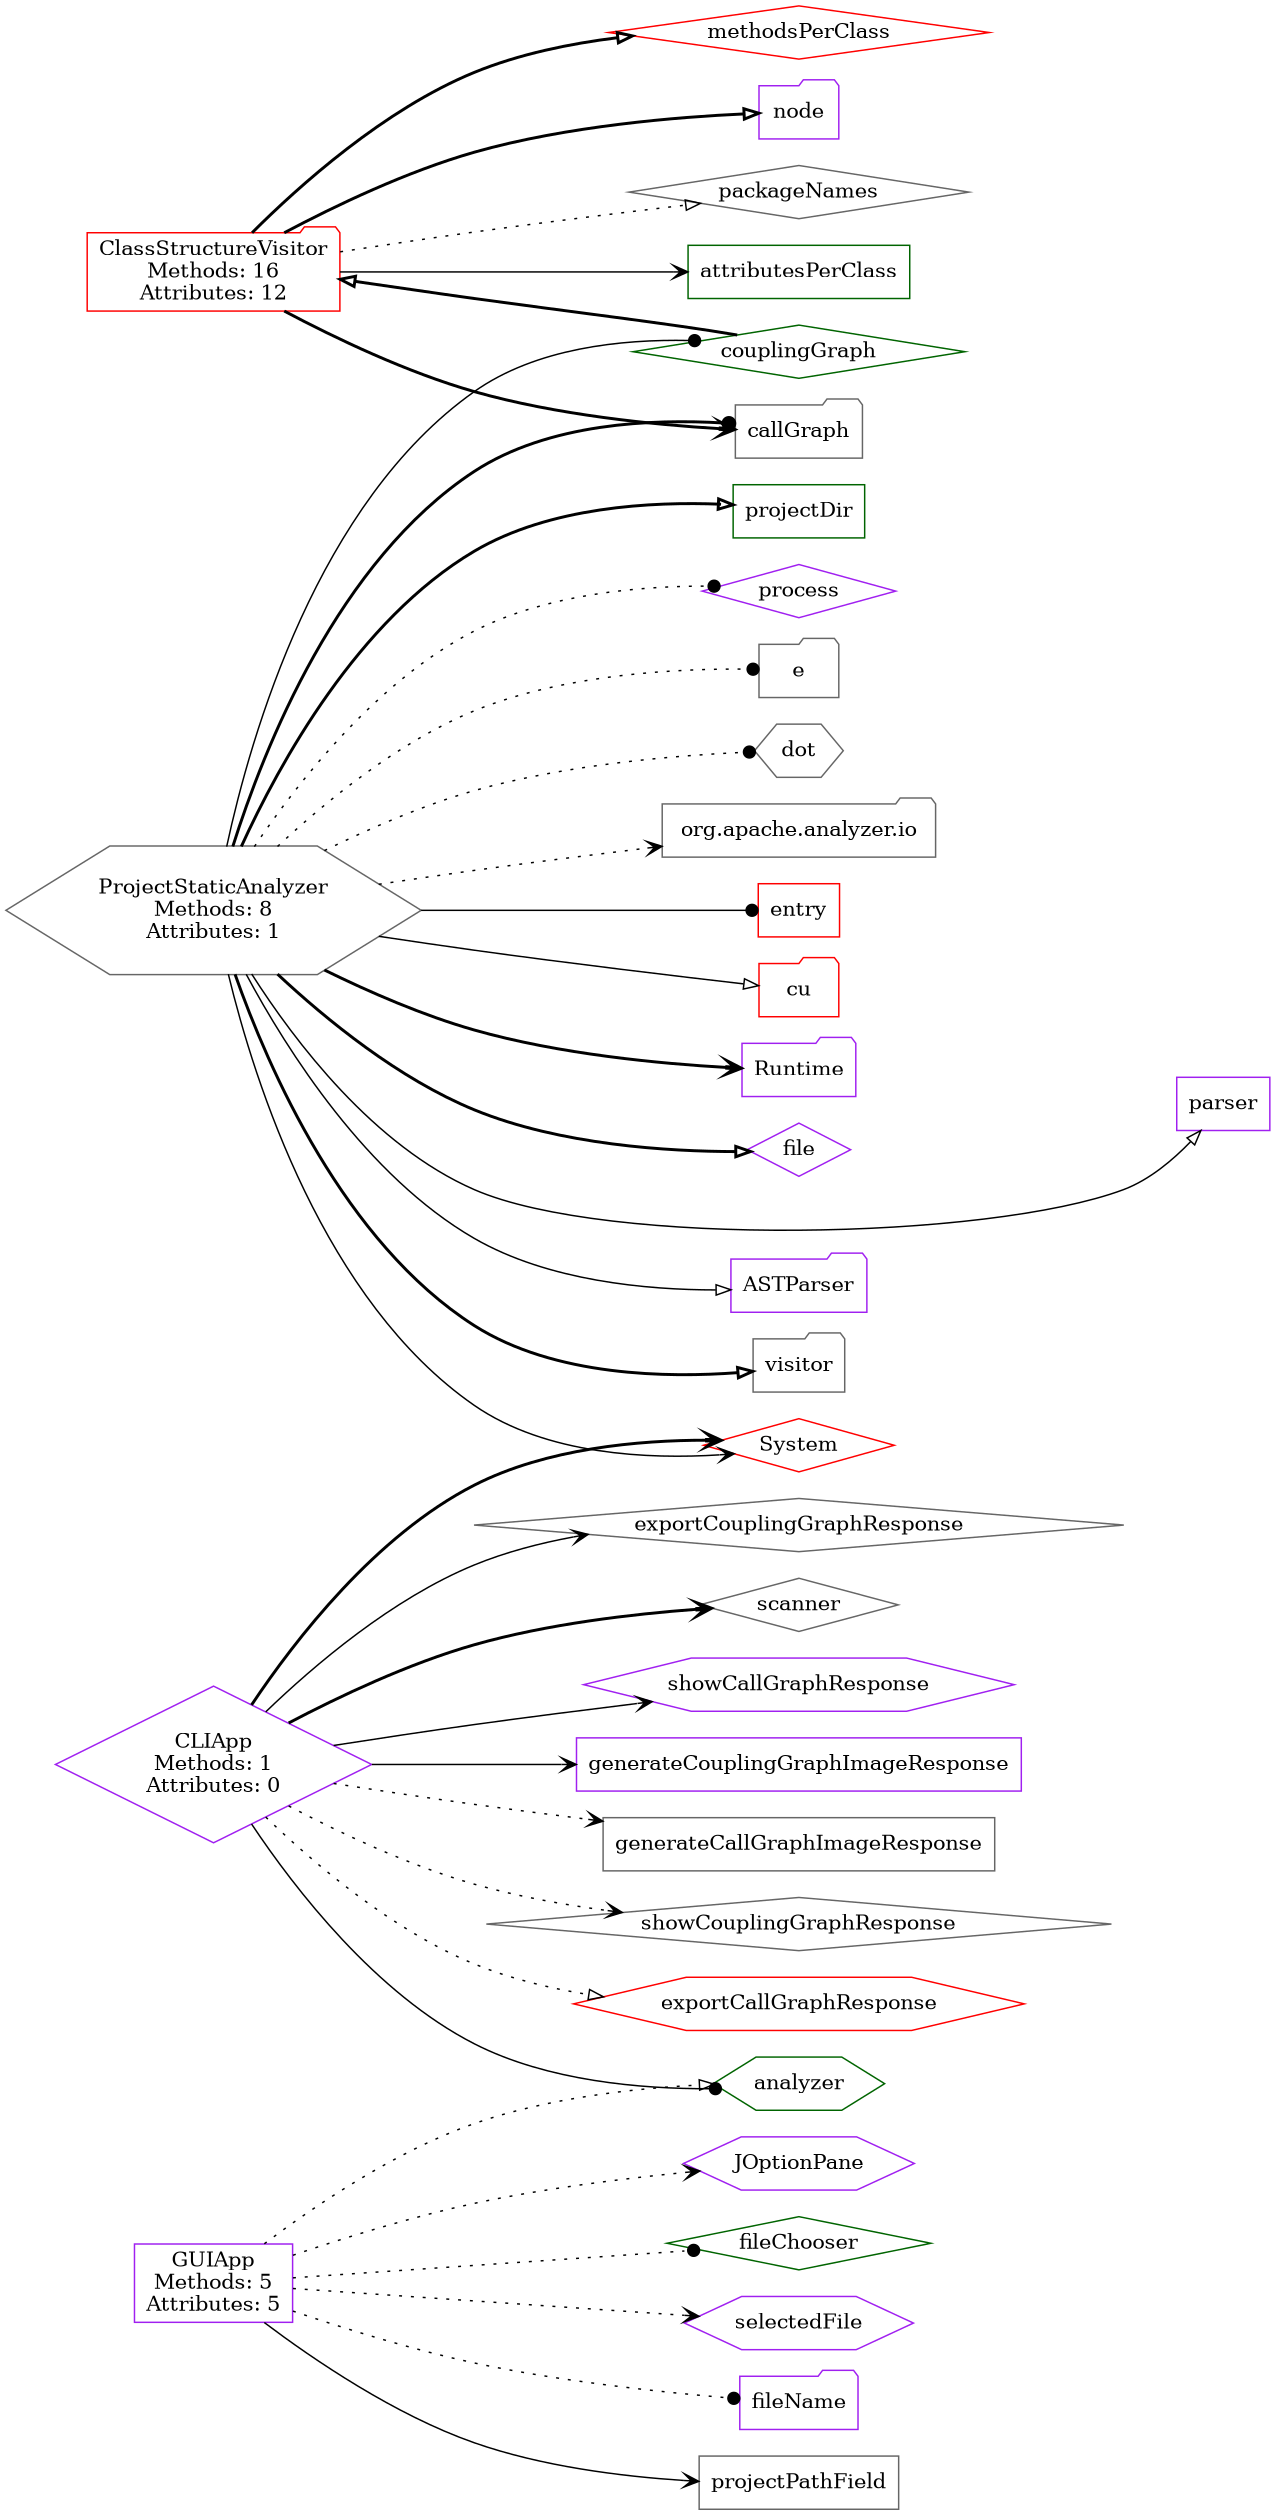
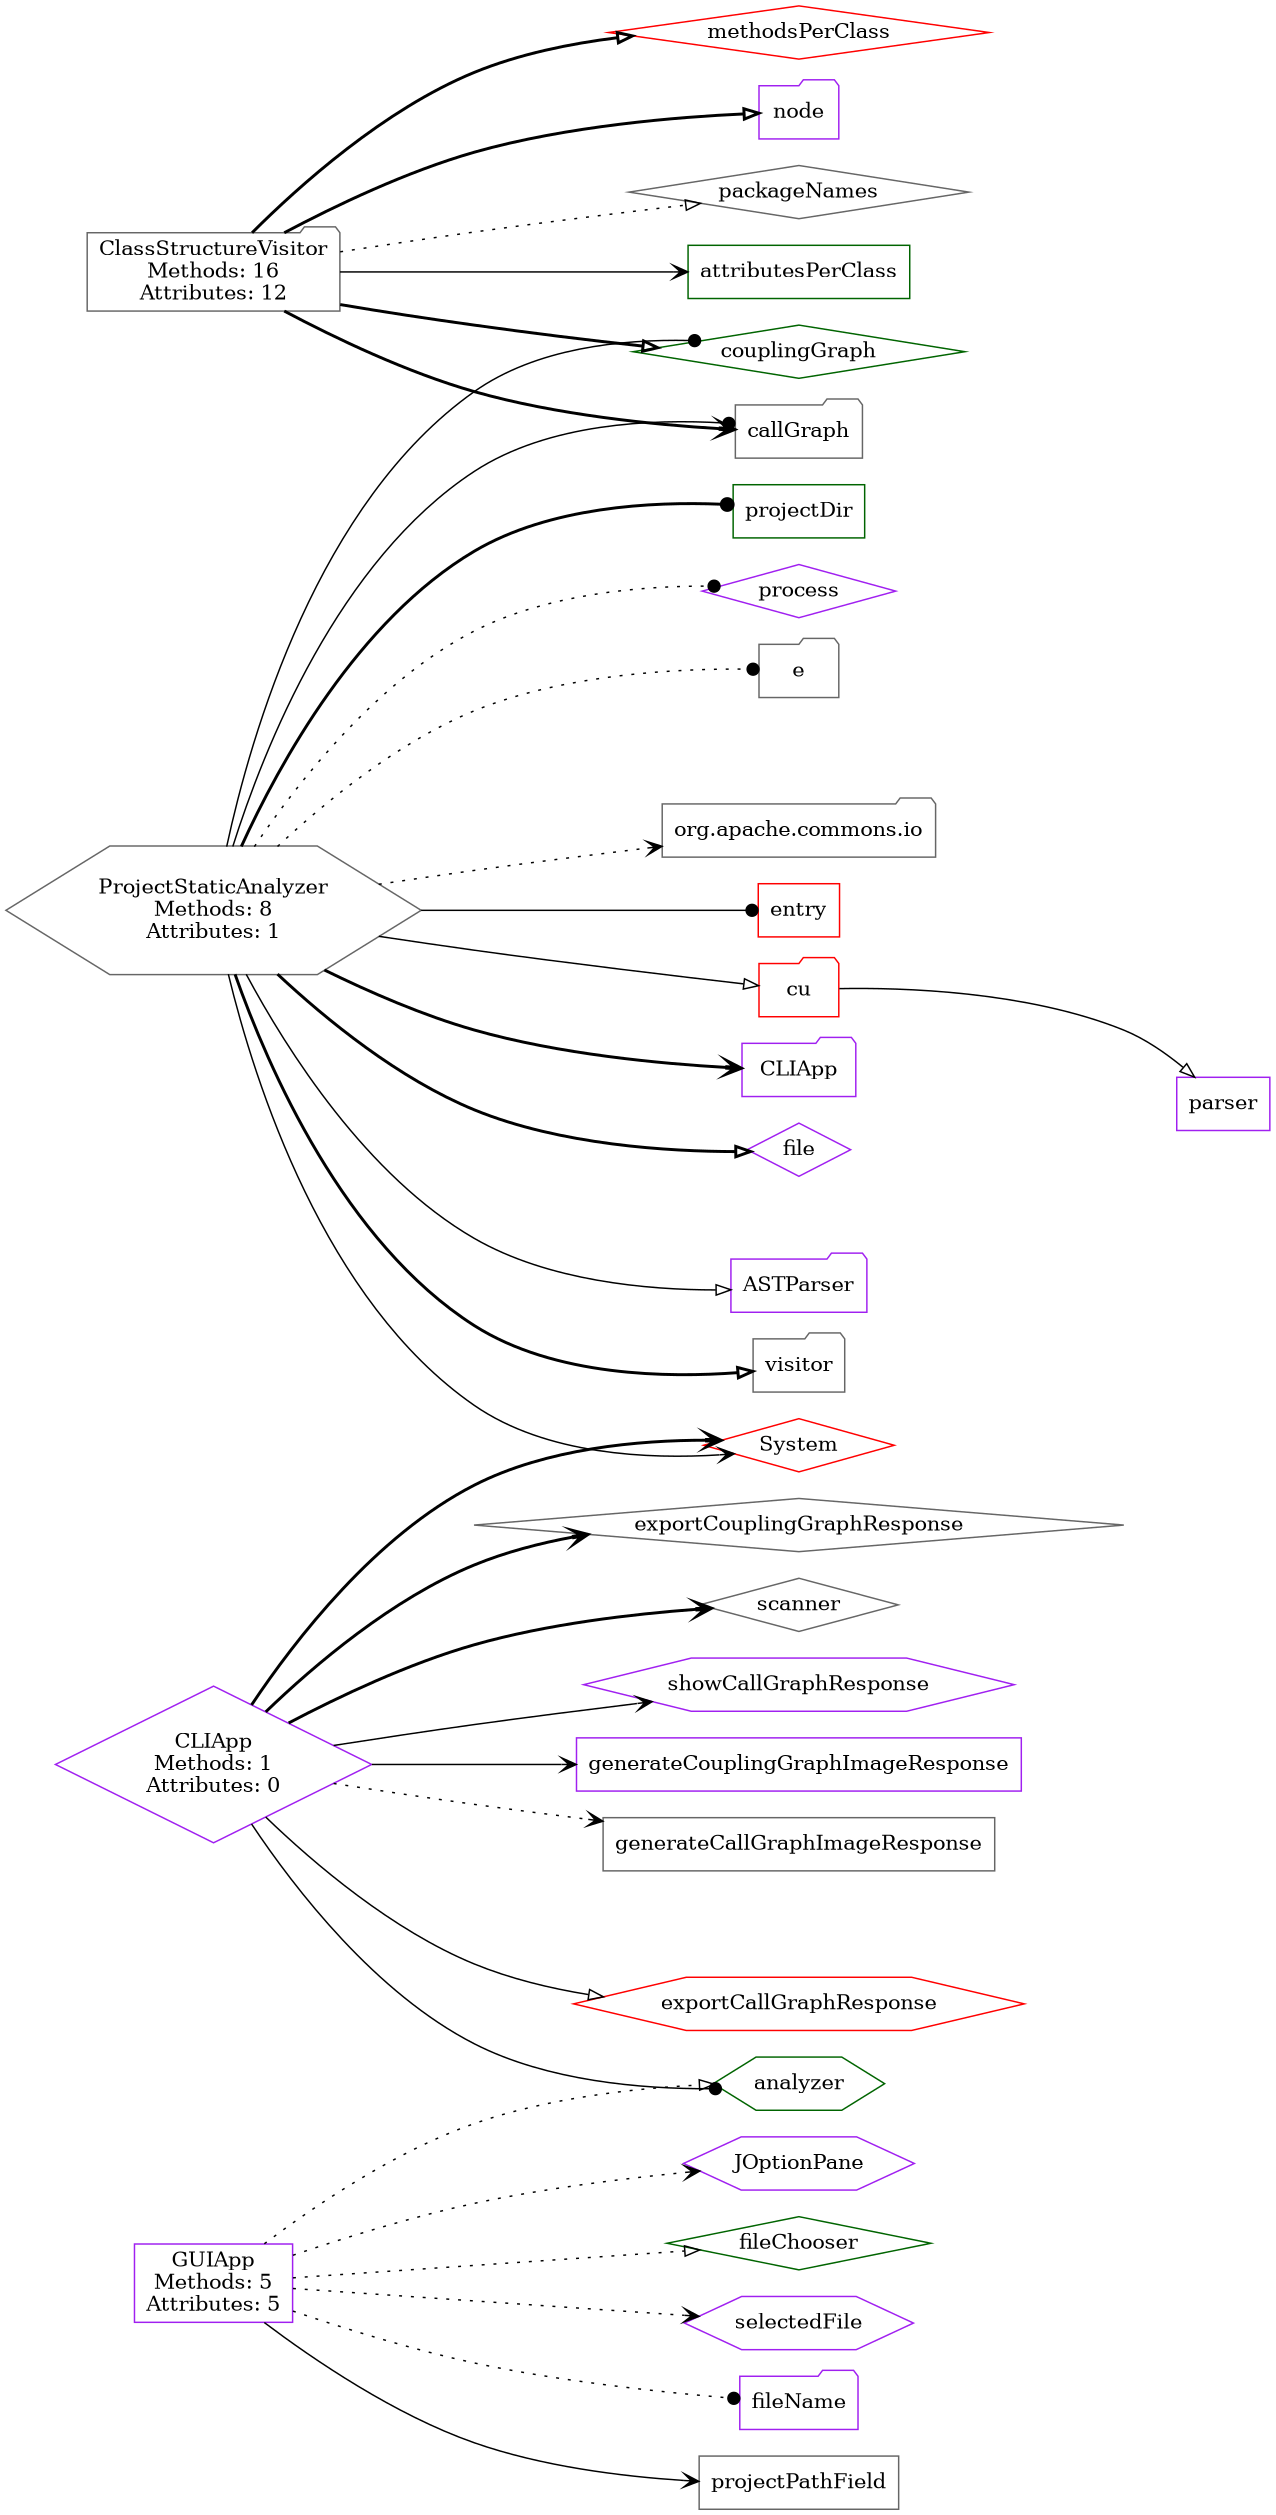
(214, 272) -> (214, 272)
(546, 308) -> (491, 327)
(400, 536) -> (400, 536)
(423, 589) -> (423, 589)
(799, 751) -> none
(799, 831) -> (799, 831)
(799, 1070) -> (799, 1070)
(683, 1227) -> (1018, 1001)
(406, 1600) -> (406, 1600)
(799, 1924) -> none
(413, 1933) -> (413, 1933)
(489, 2264) -> (489, 2264)
